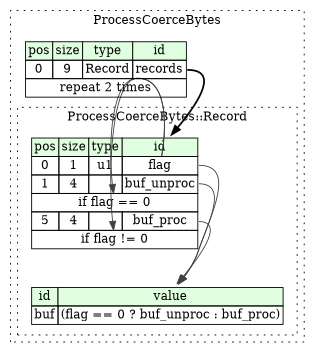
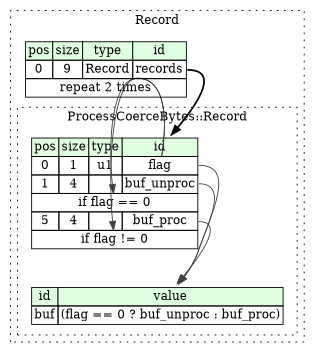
(157, 21) -> (157, 21)
